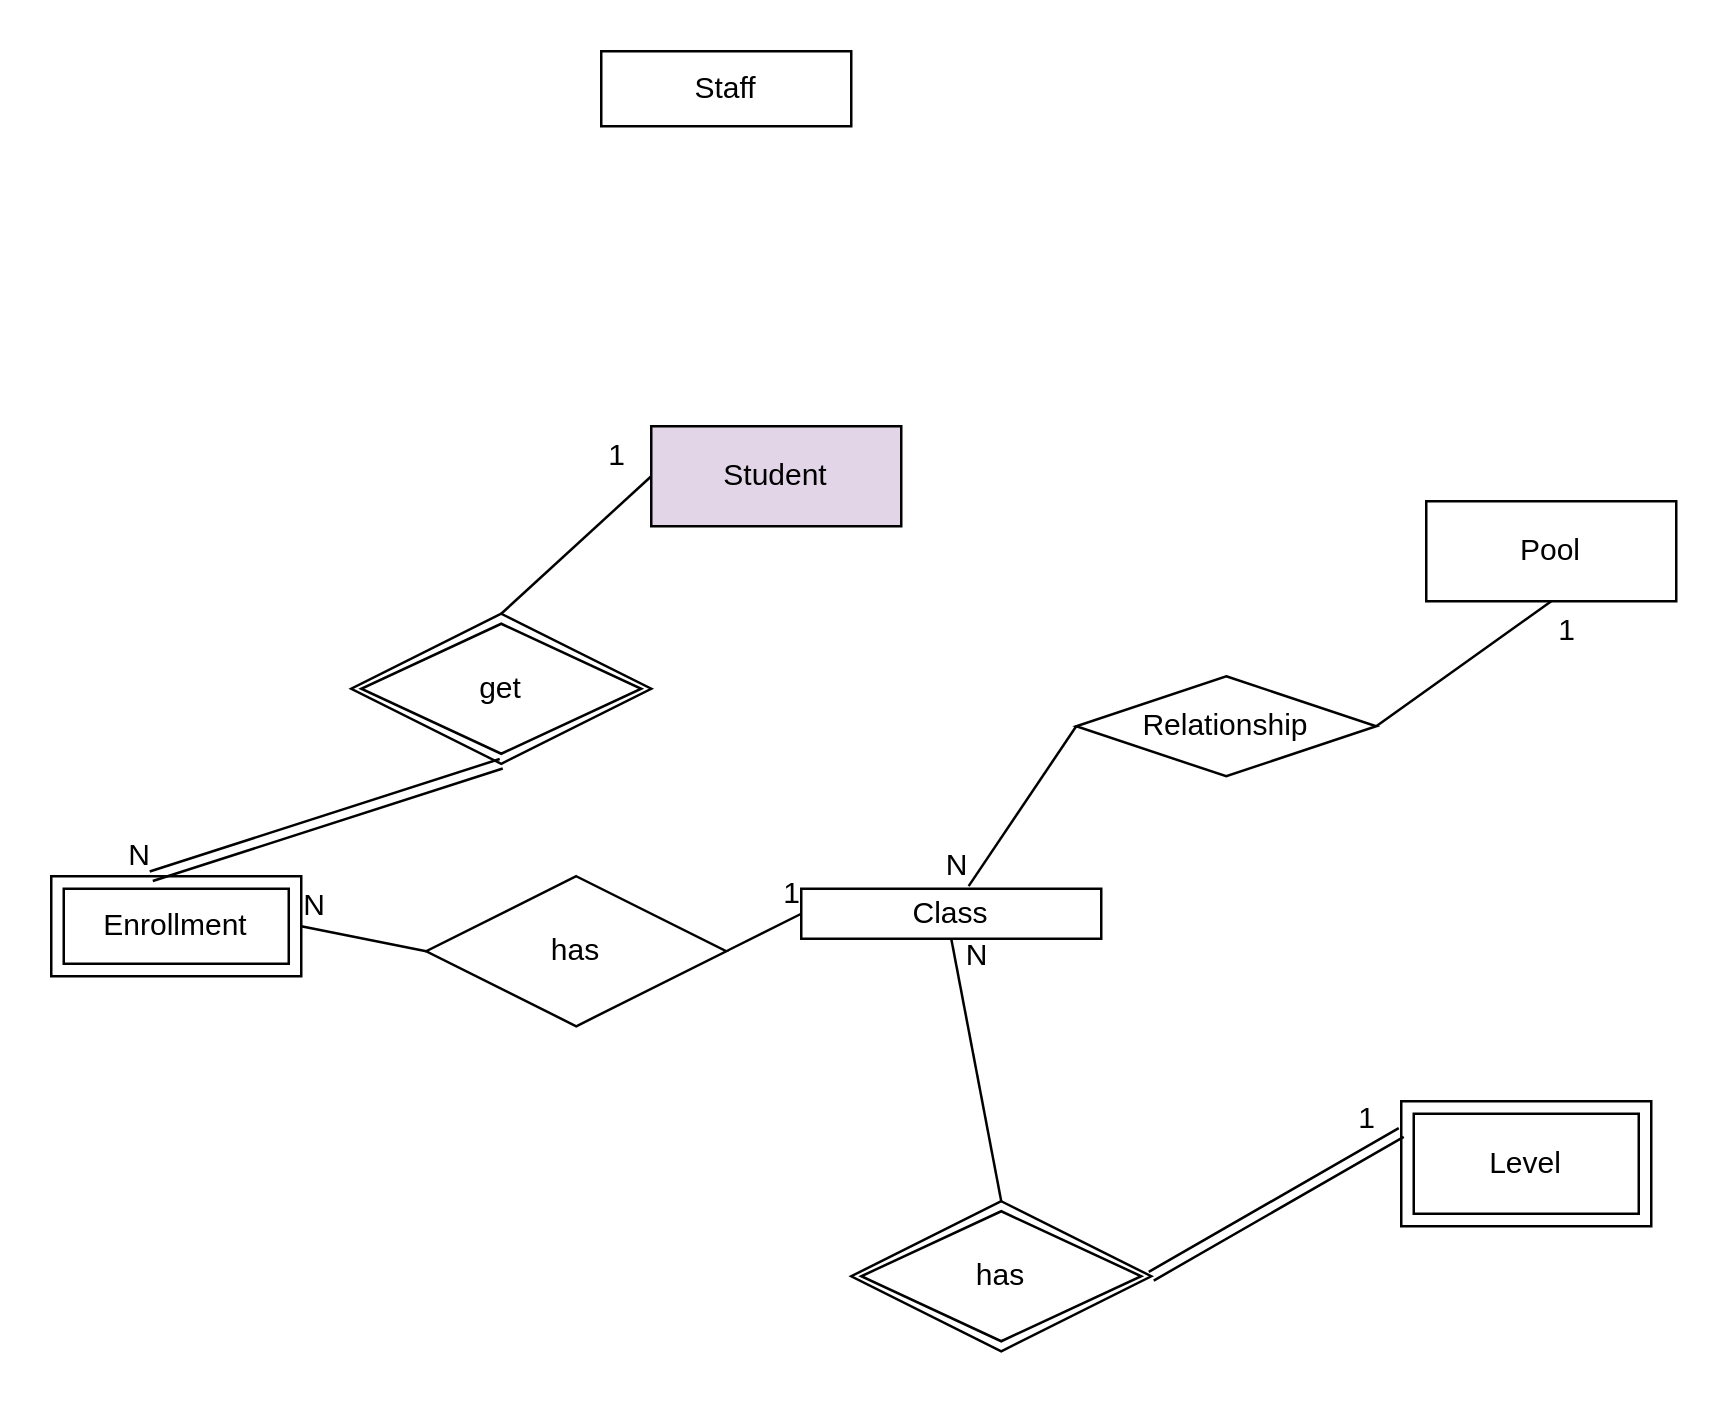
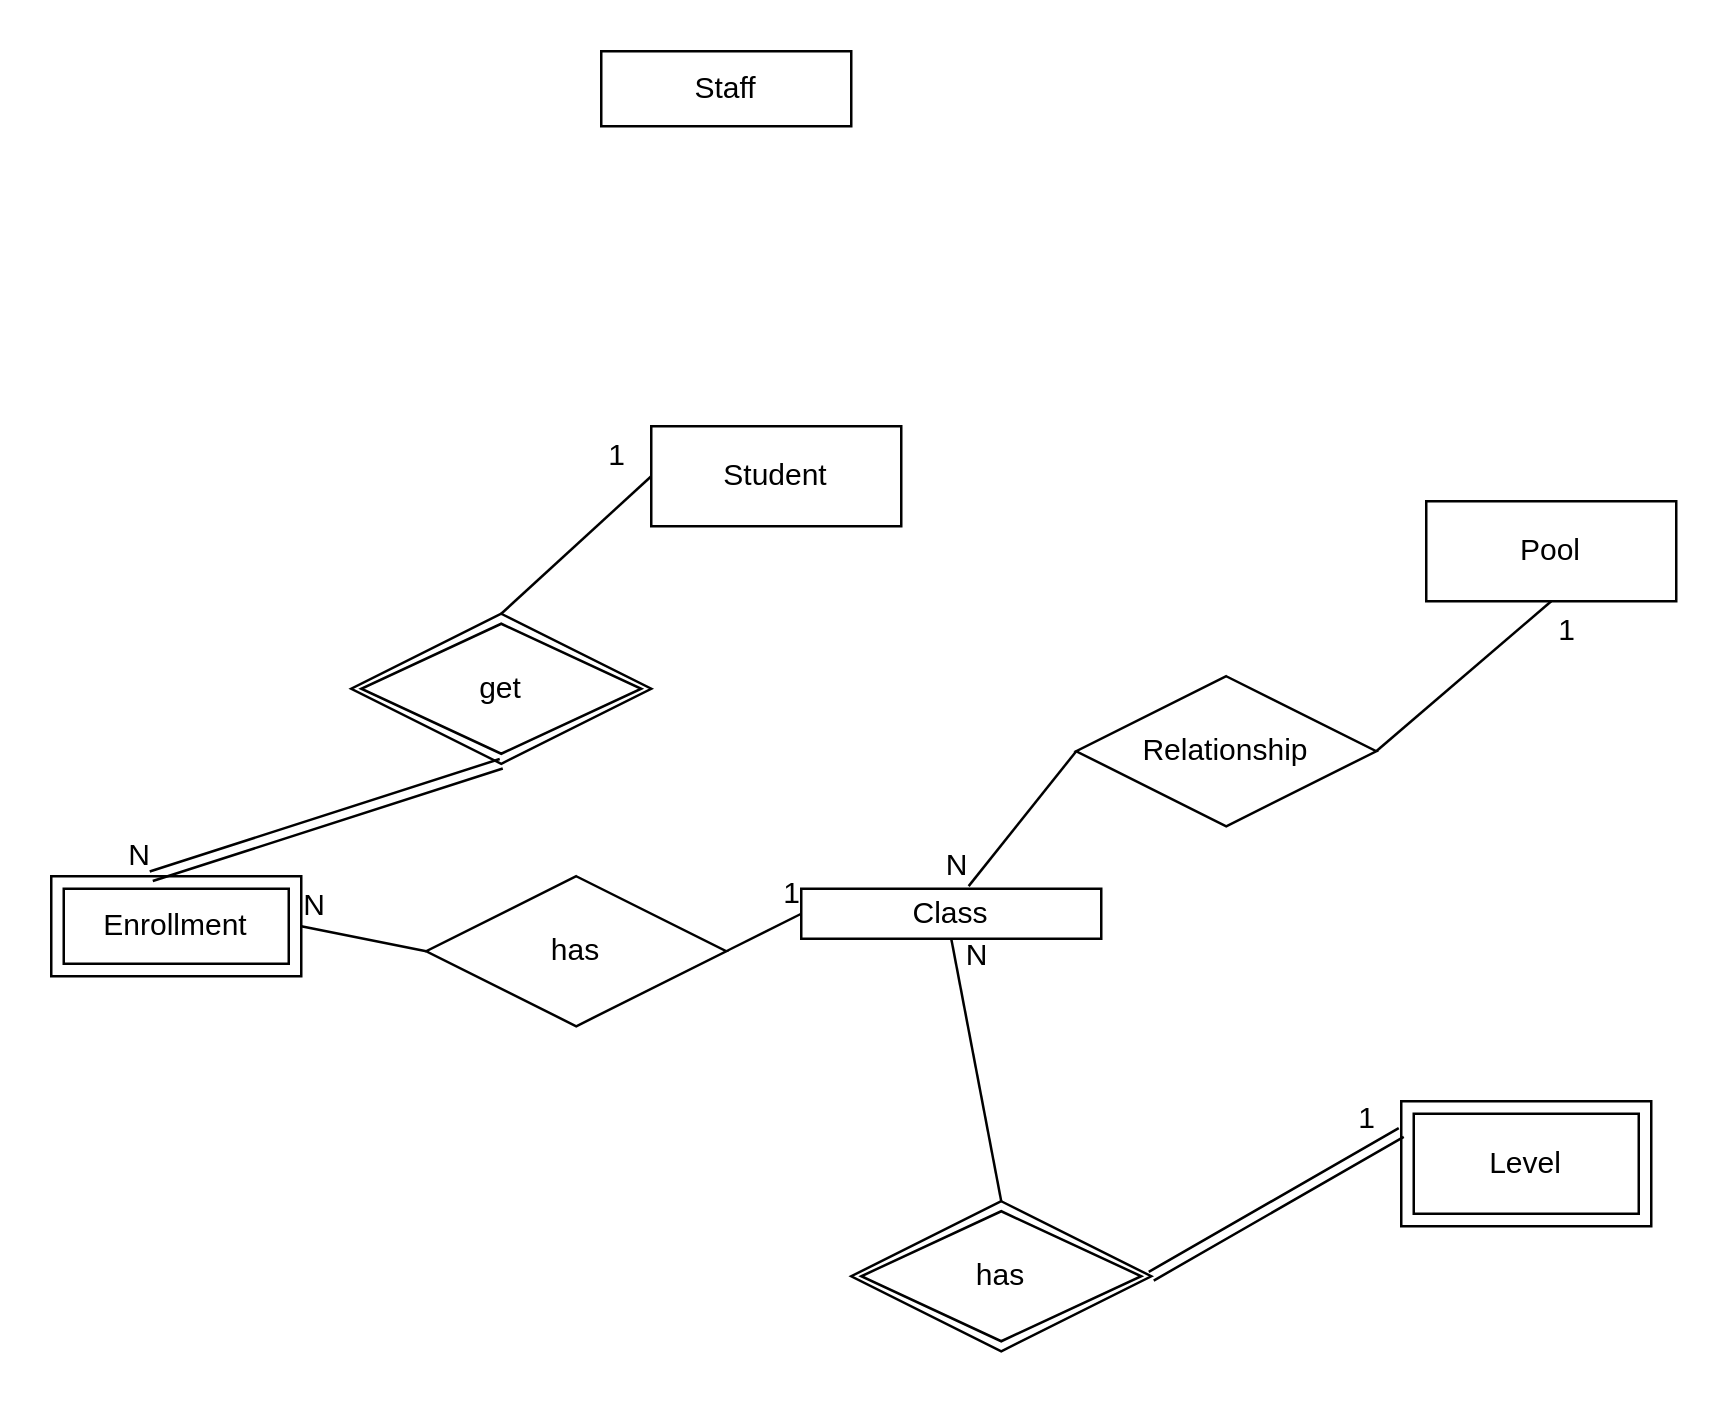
(776, 476) -> (776, 476)
(1226, 726) -> (1226, 751)
